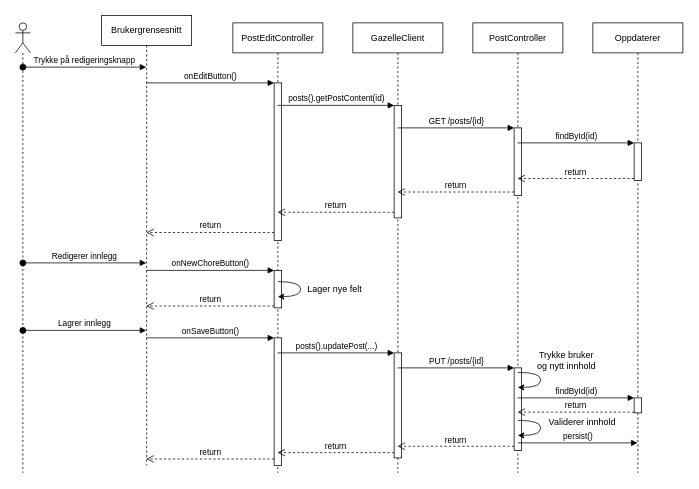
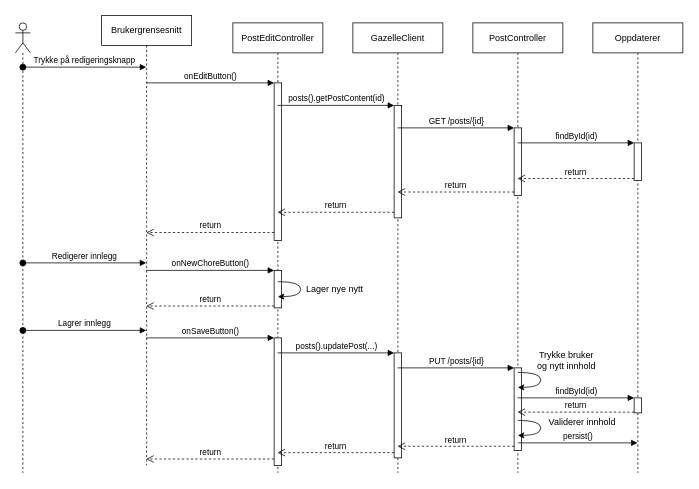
(335, 289) -> (335, 289)
